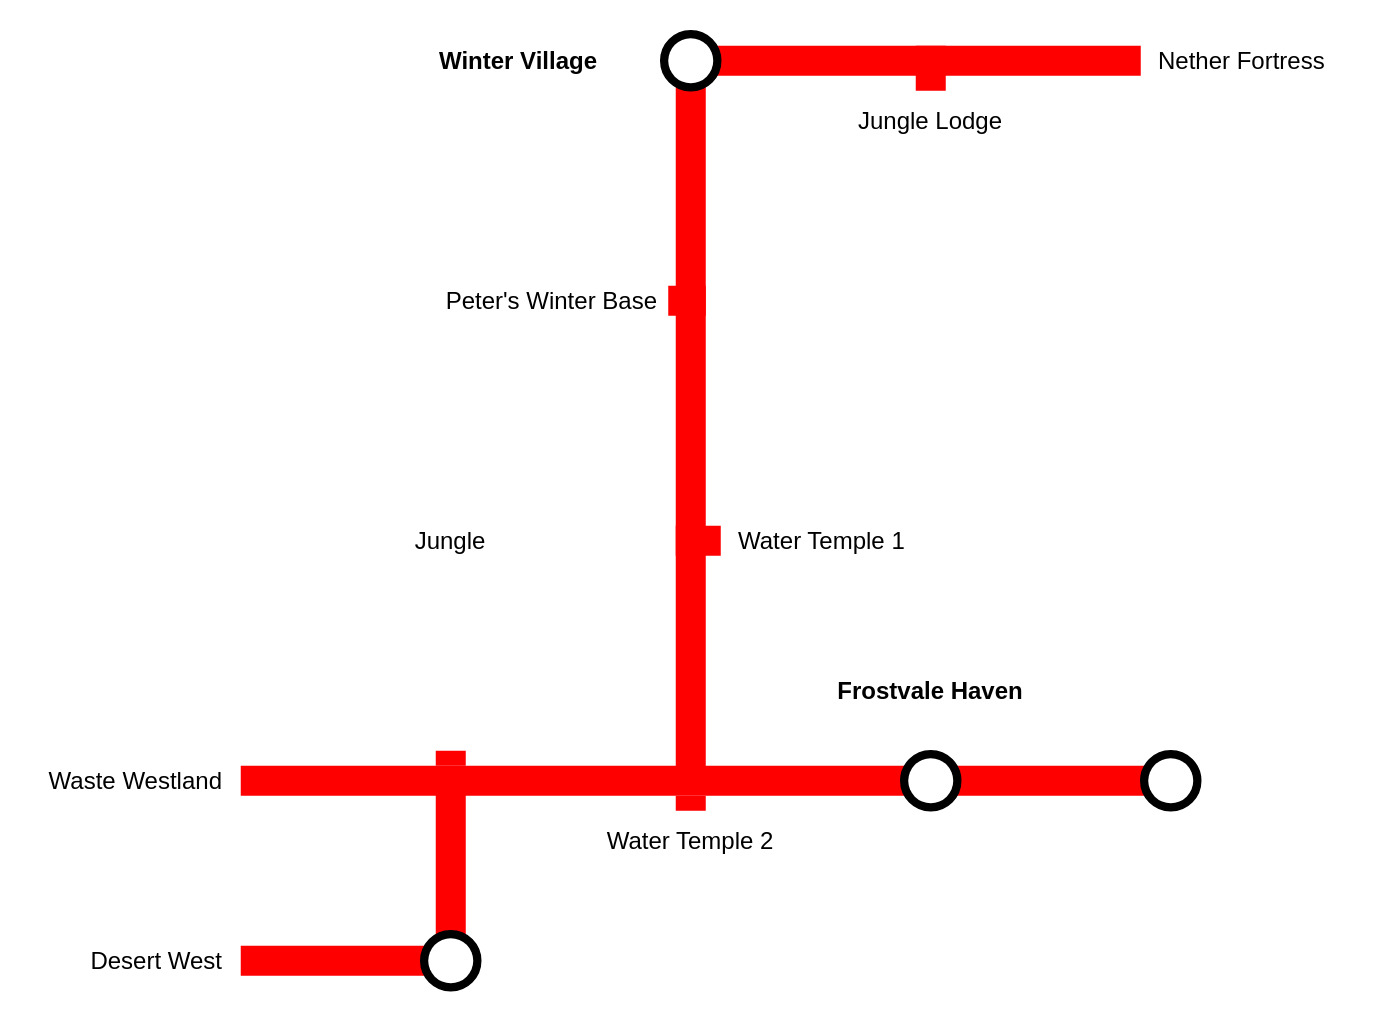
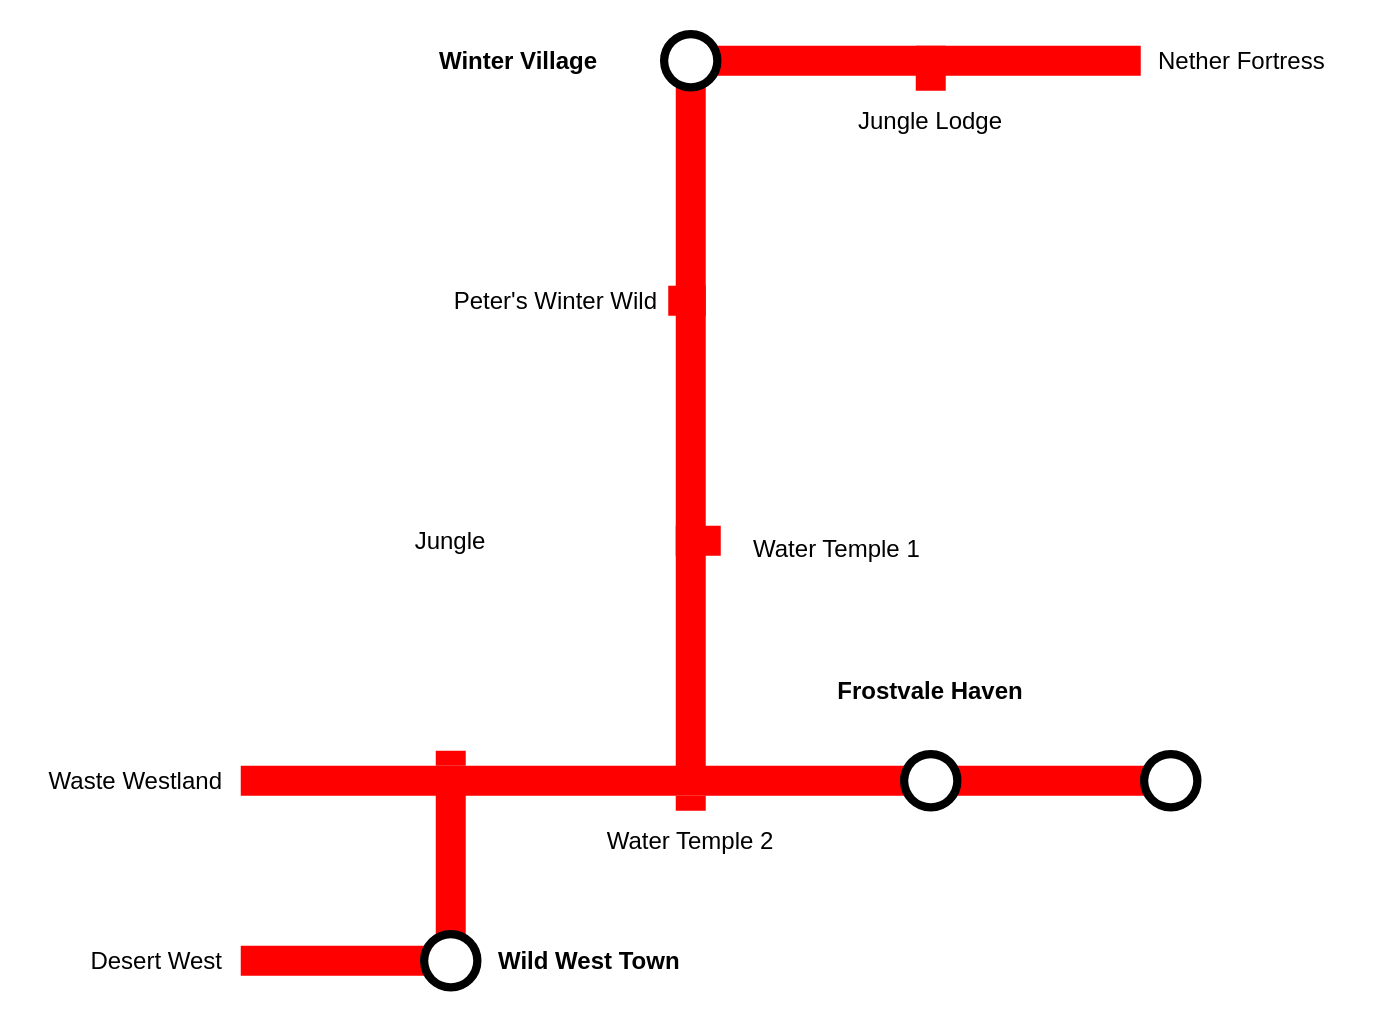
(543, 301) -> (549, 301)
(833, 541) -> (848, 548)
none -> (593, 961)
